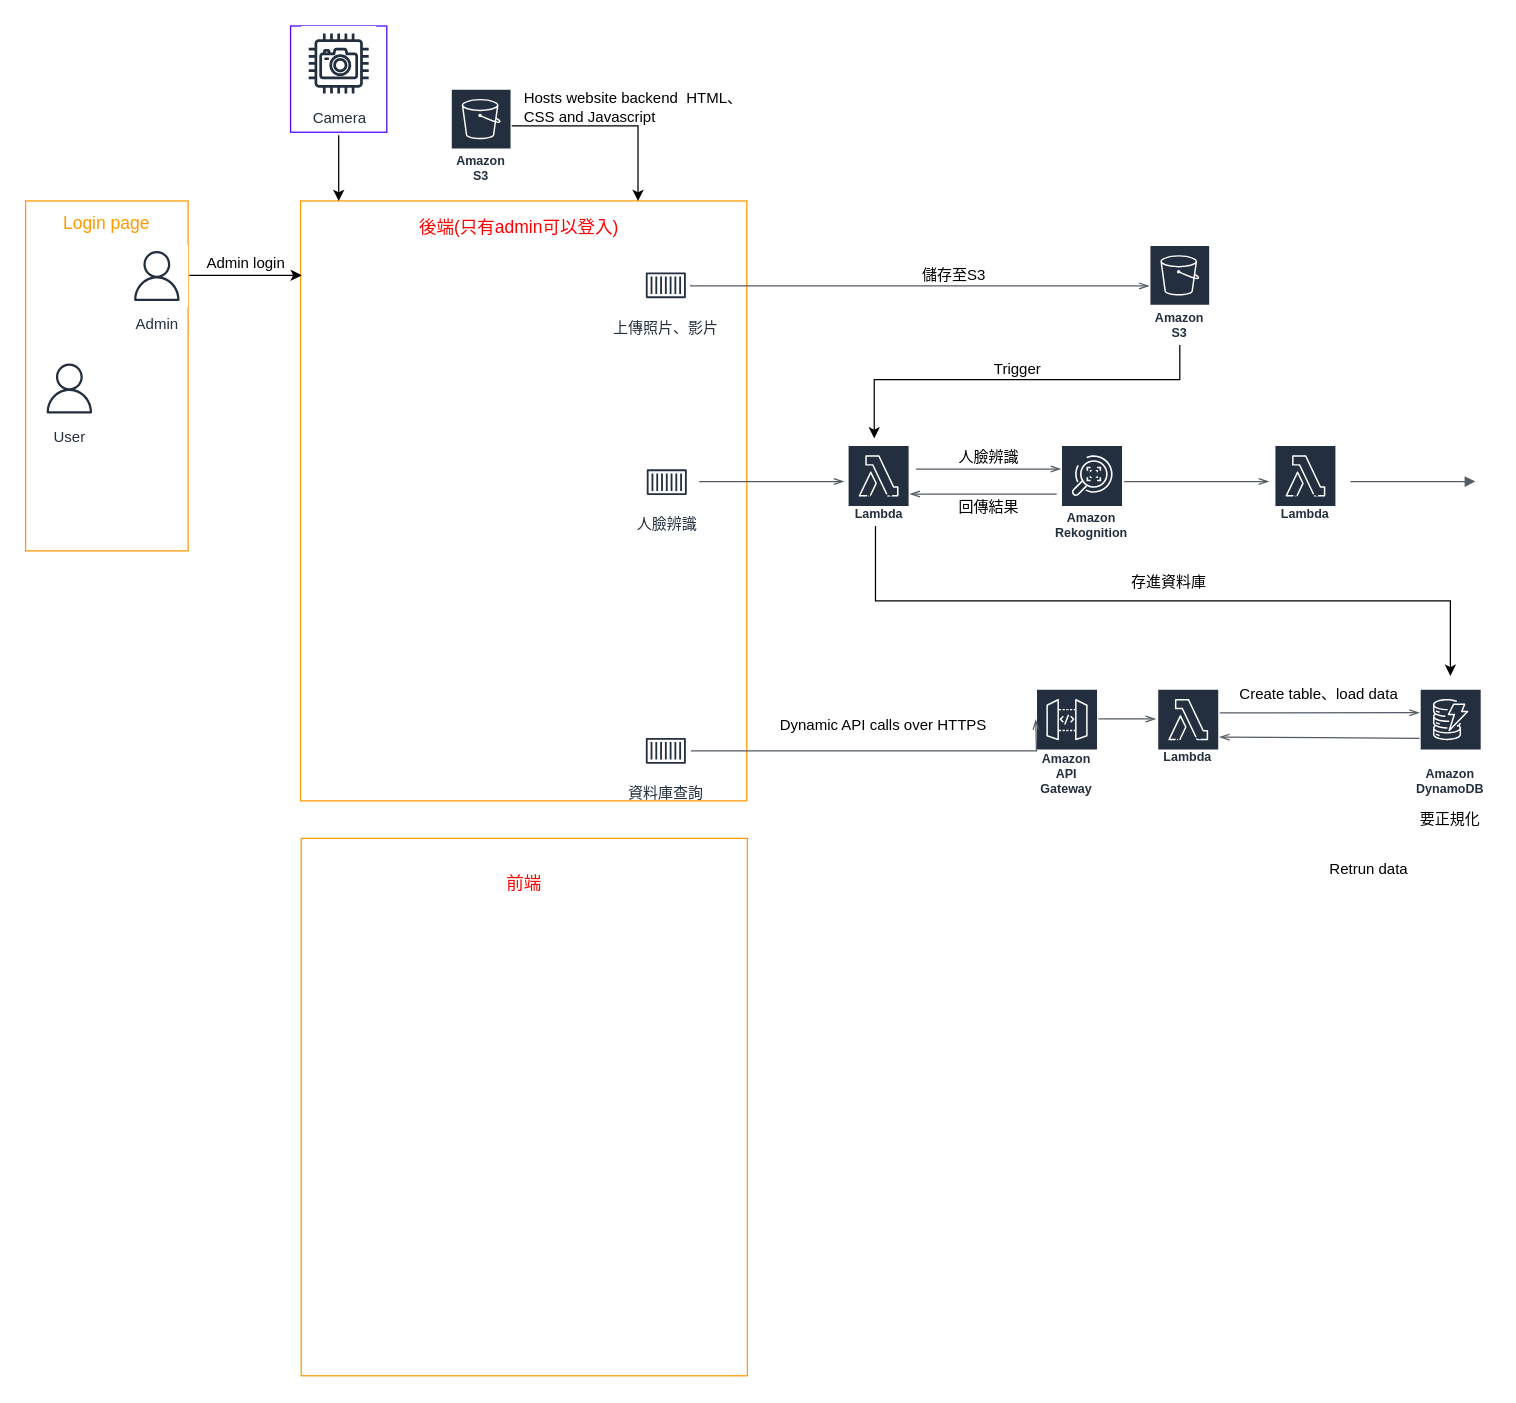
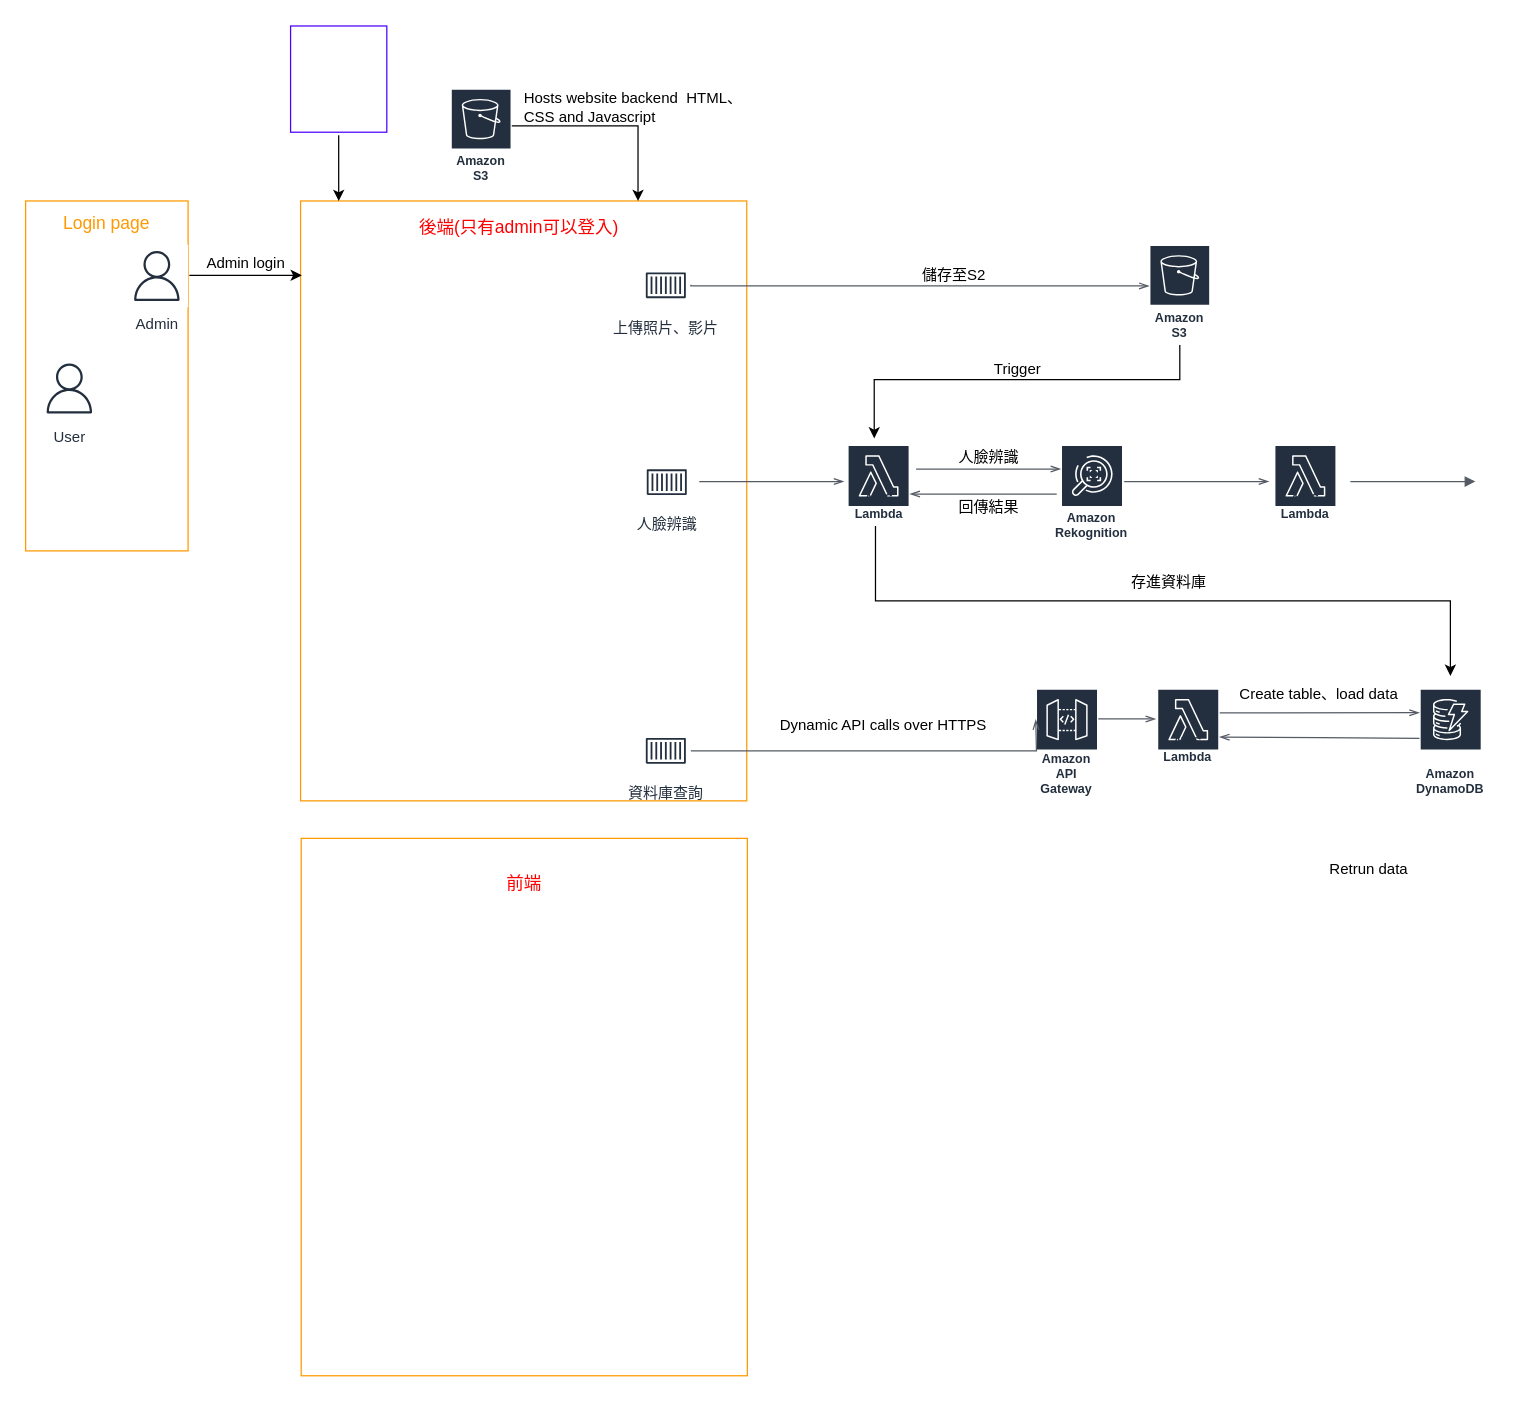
(339, 63) -> none
(954, 276) -> (954, 276)
(1451, 819) -> none
